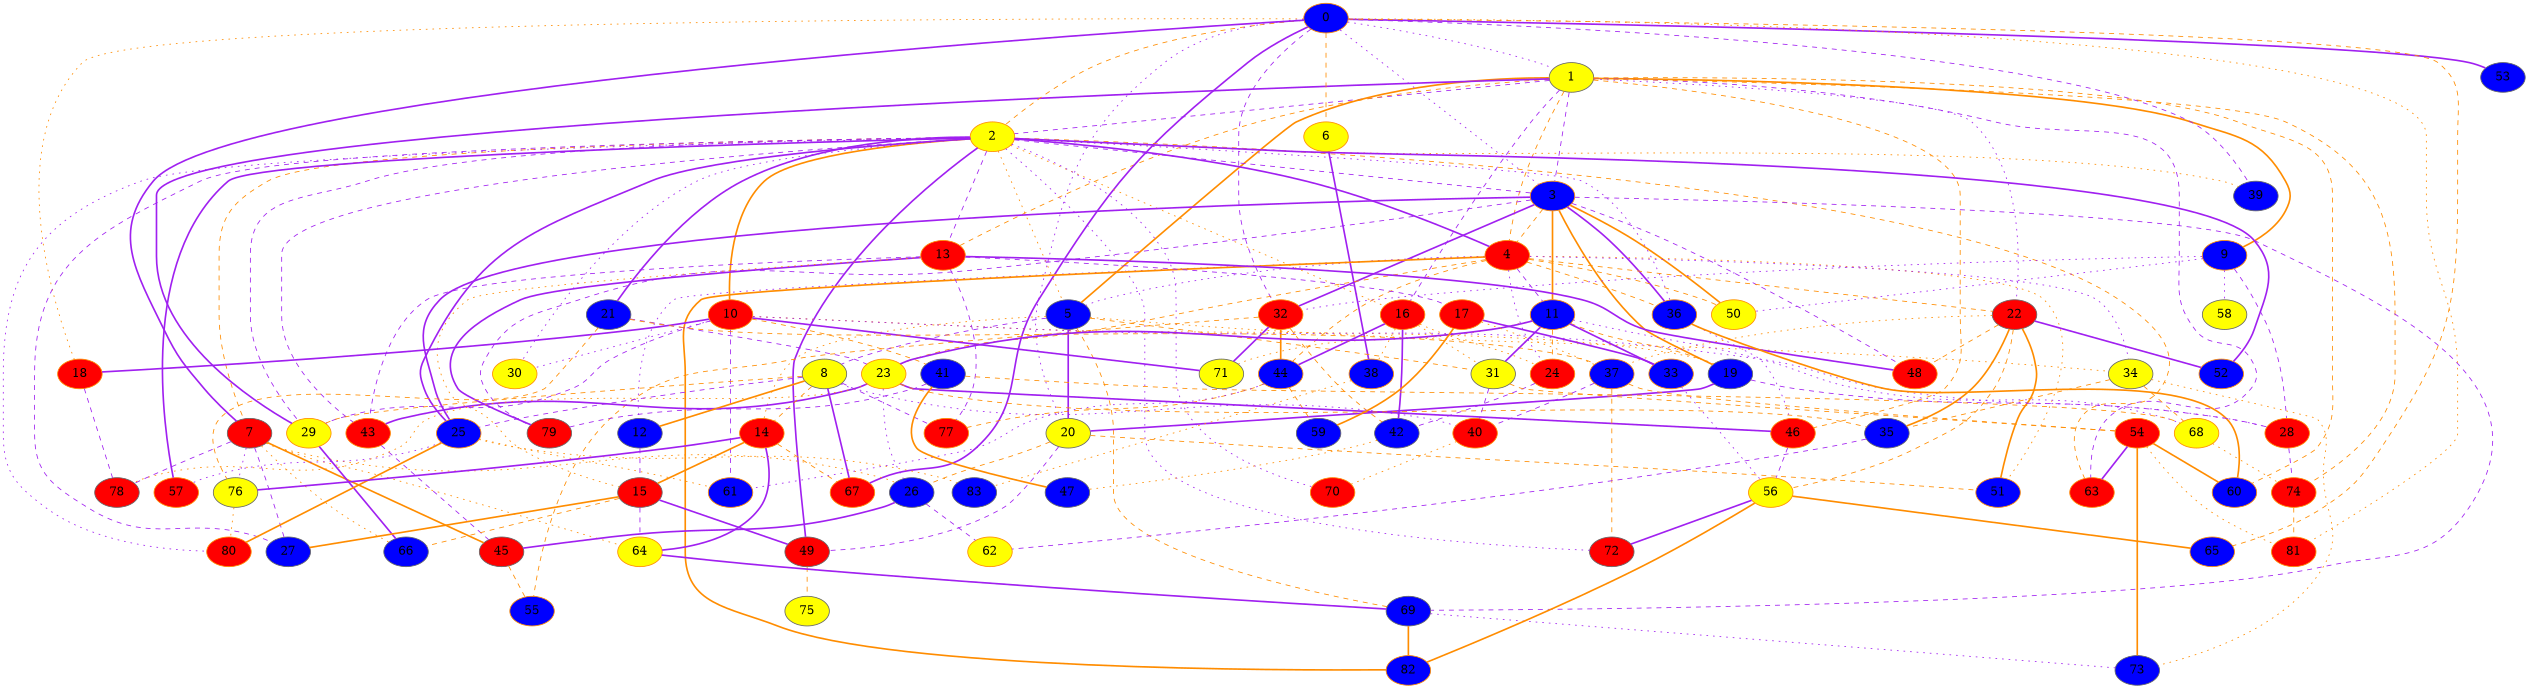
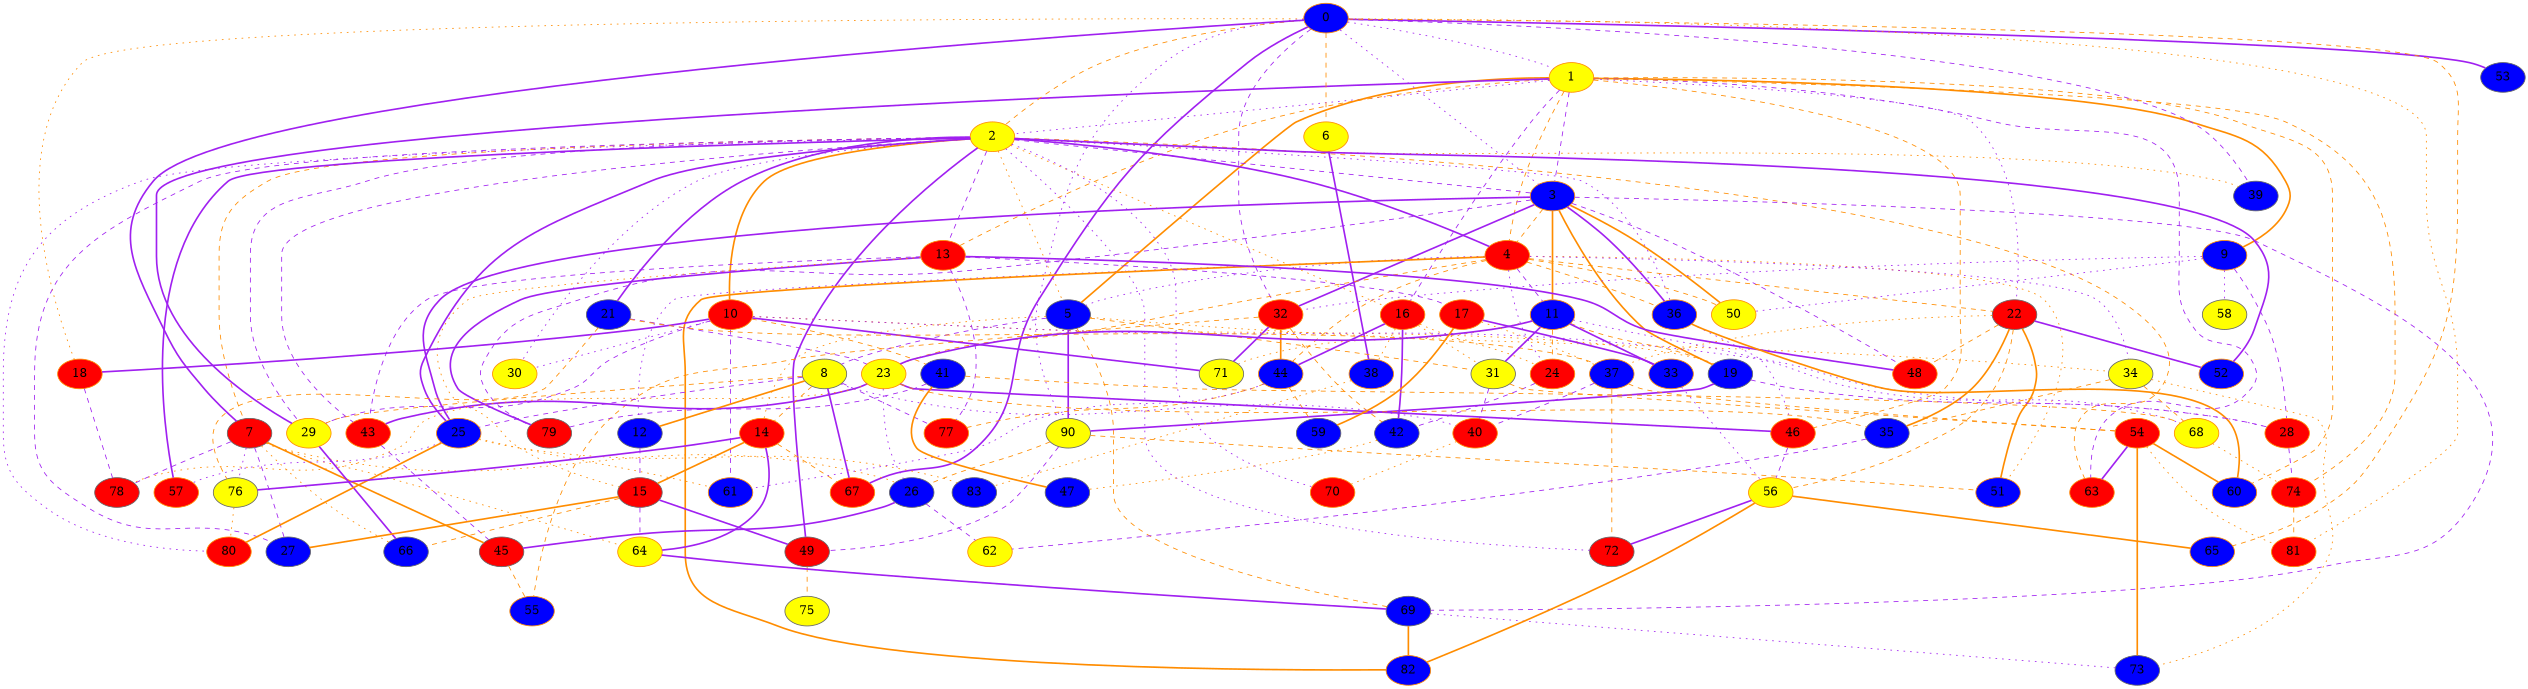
(1571, 77) -> (1571, 77)
(1282, 107) -> (1282, 107)
(1068, 433) -> (1068, 433)
